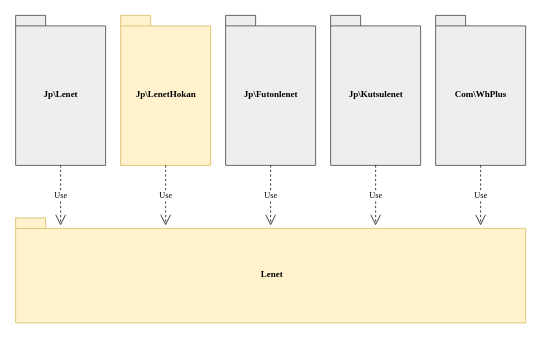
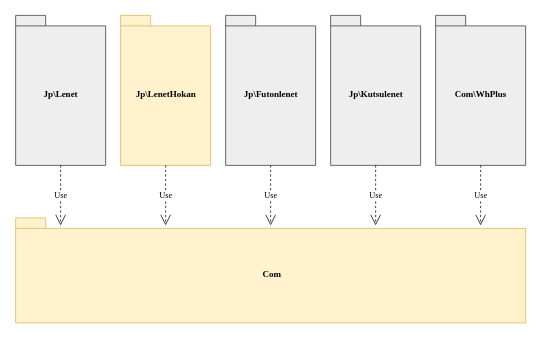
(271, 274) -> (271, 274)
